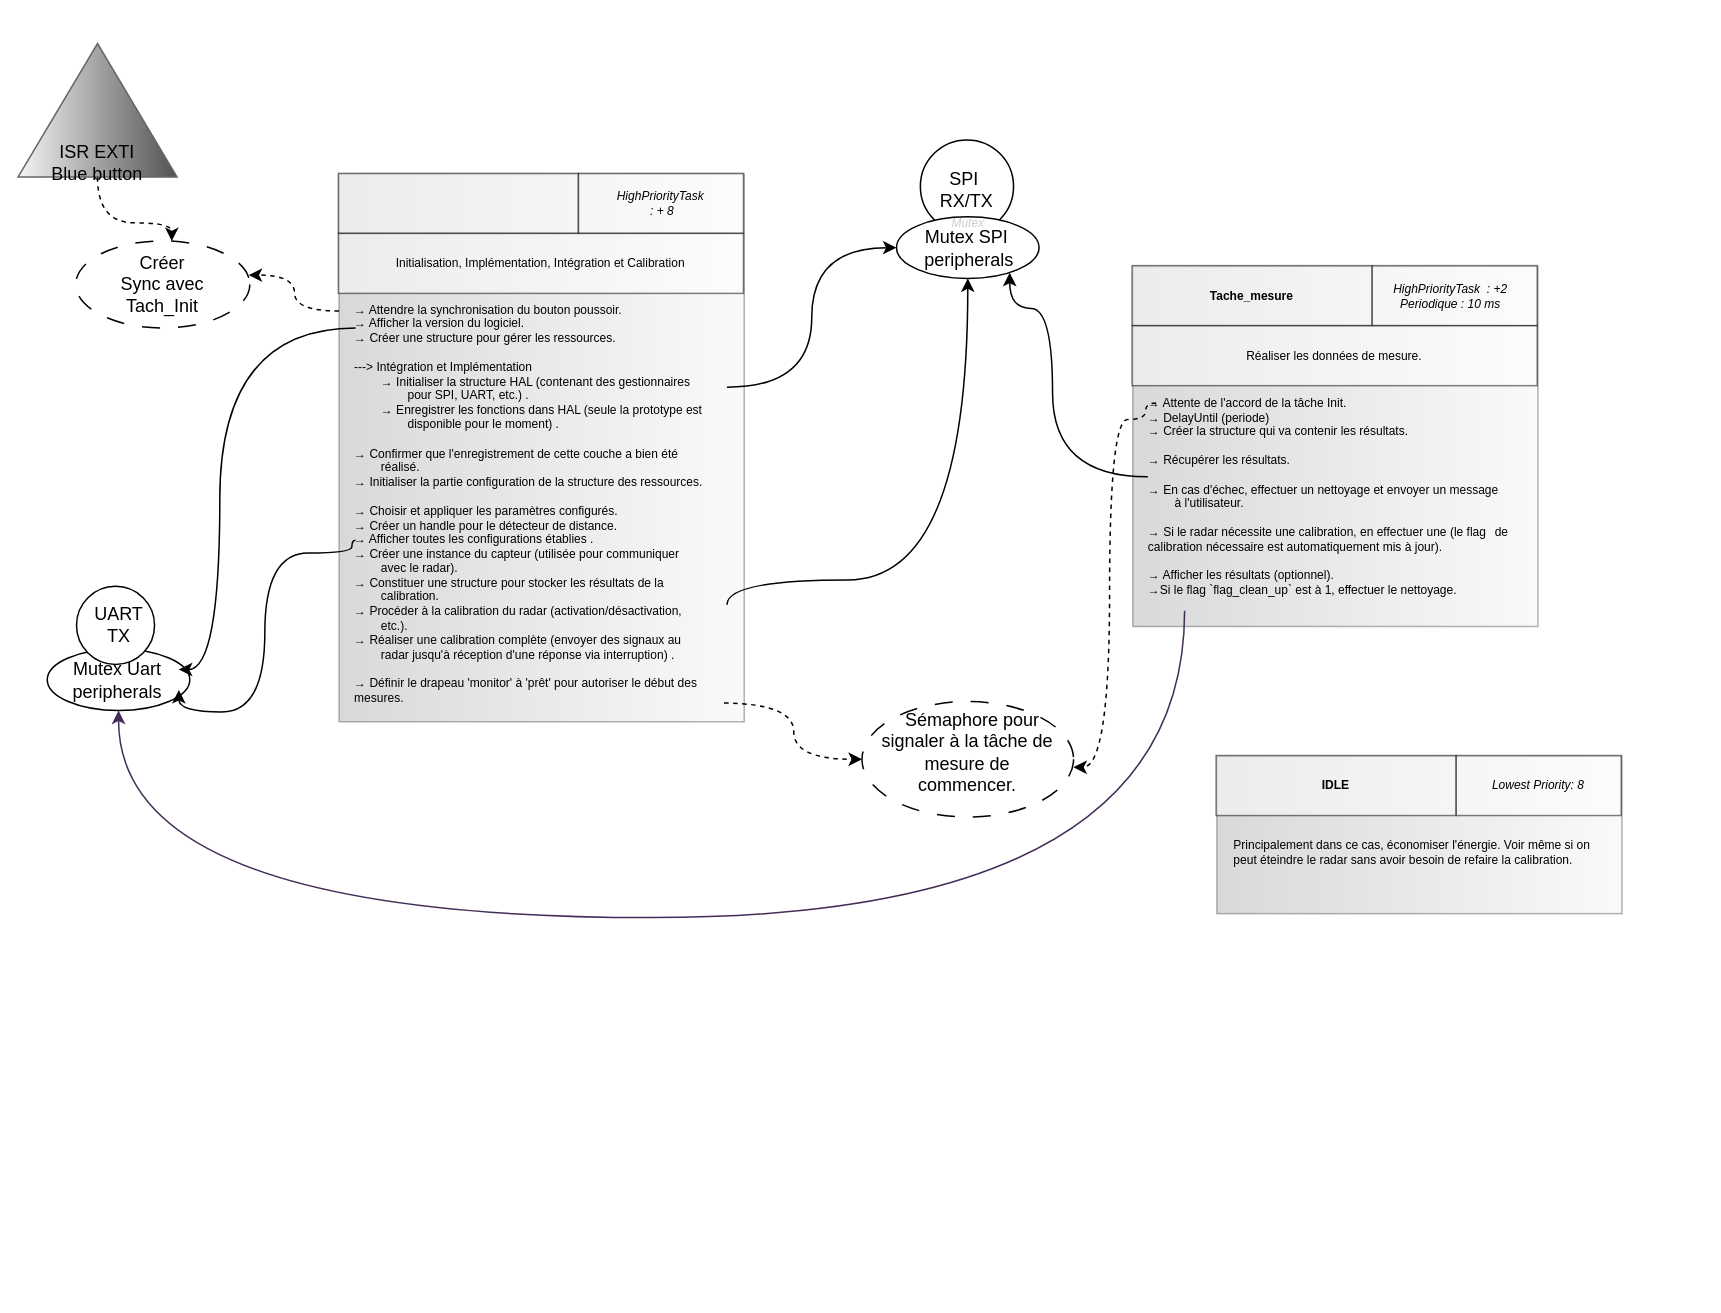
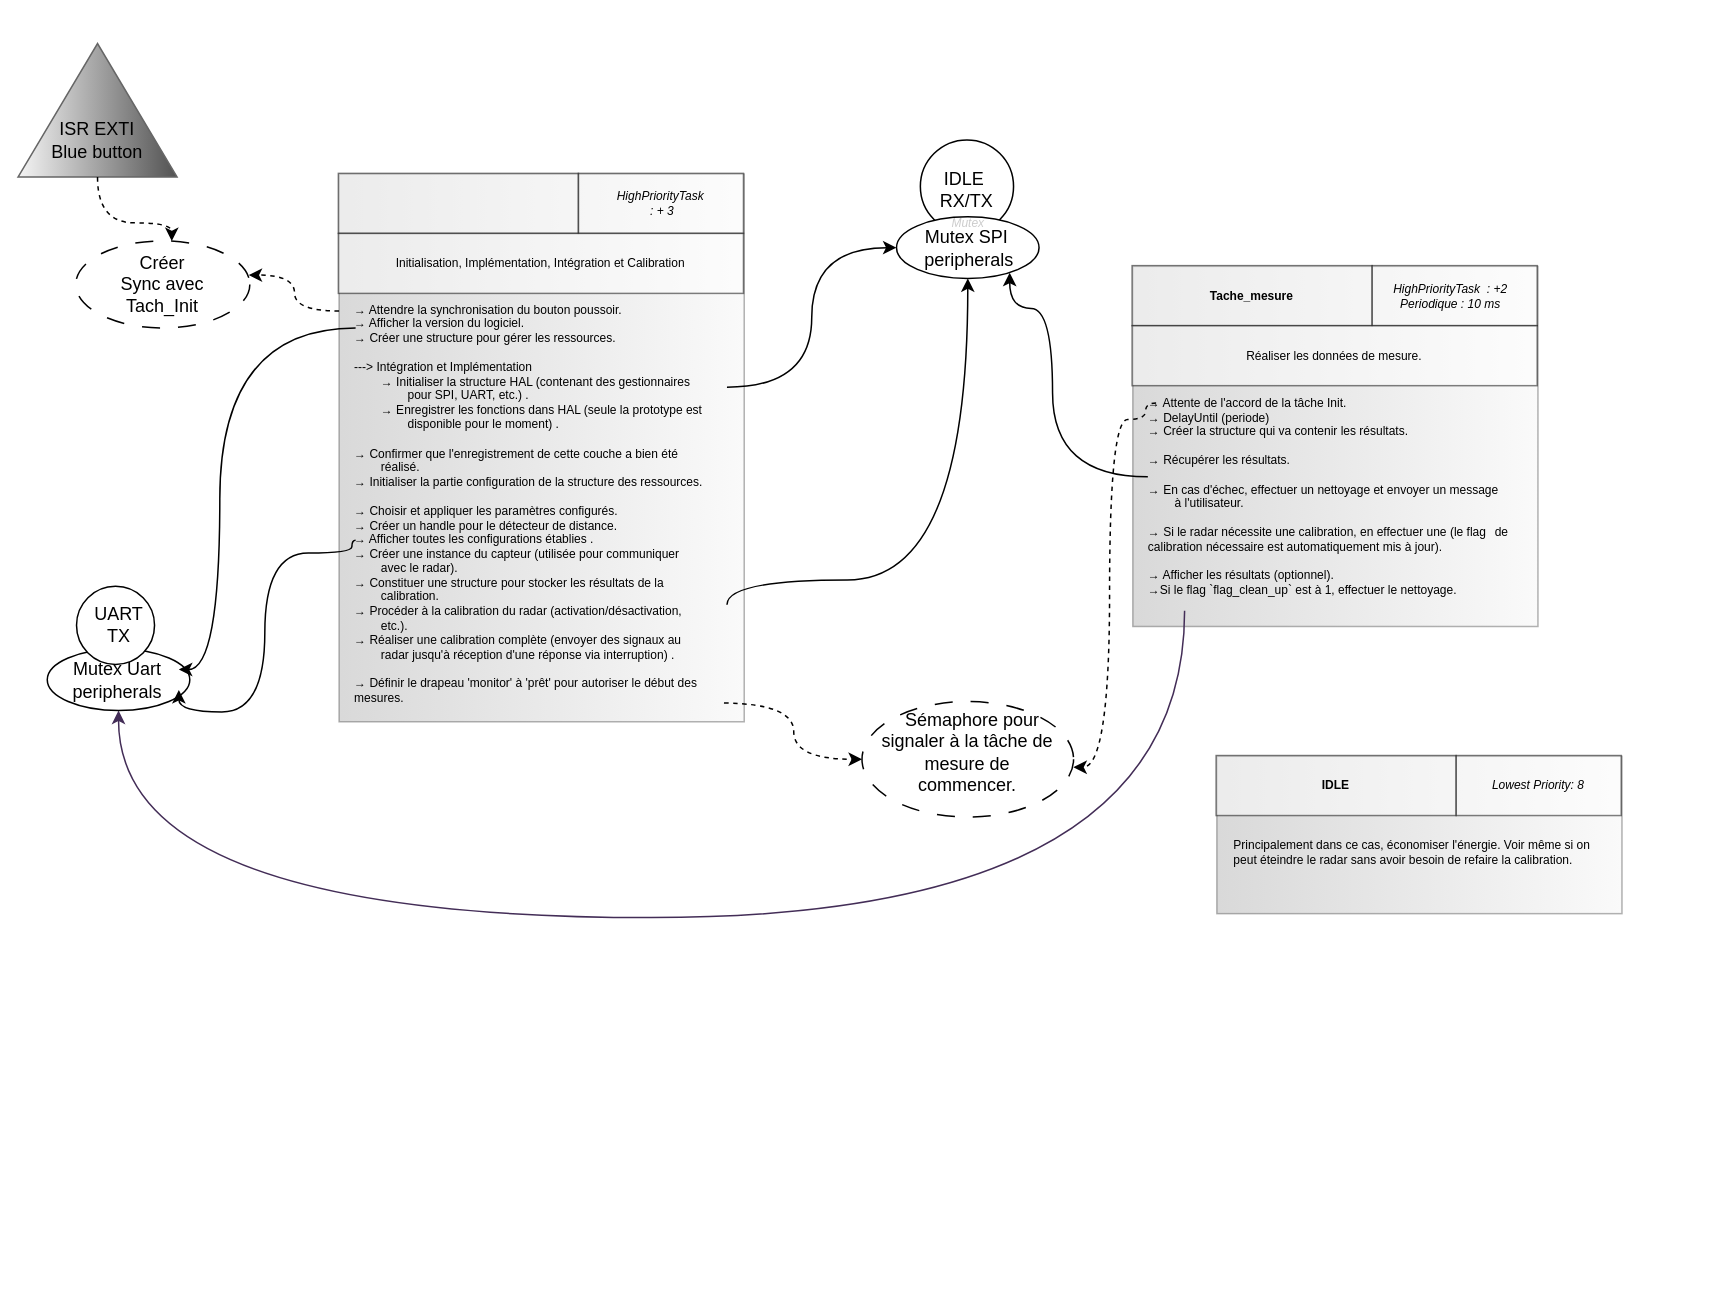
(98, 163) -> (98, 140)
(967, 190) -> (967, 190)
(661, 203) -> (661, 203)
